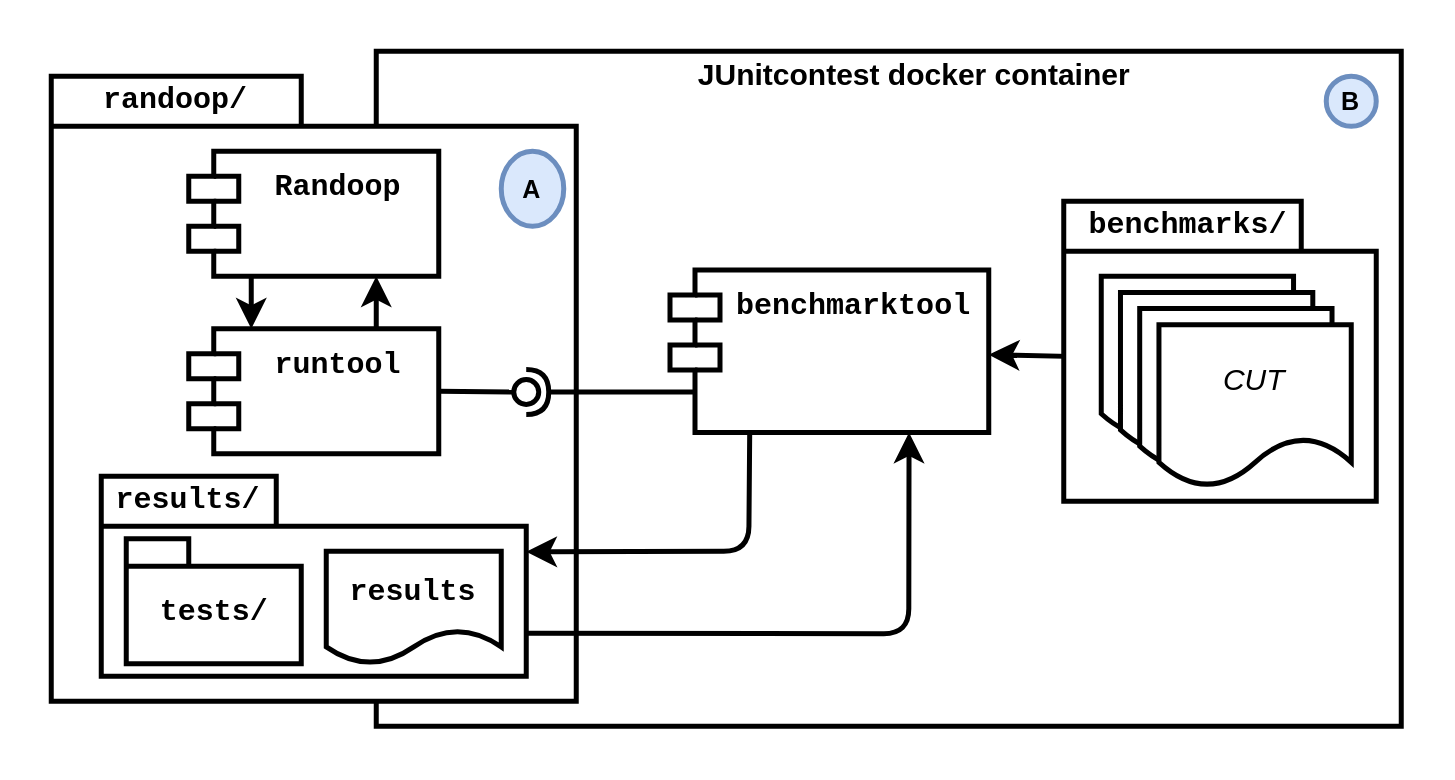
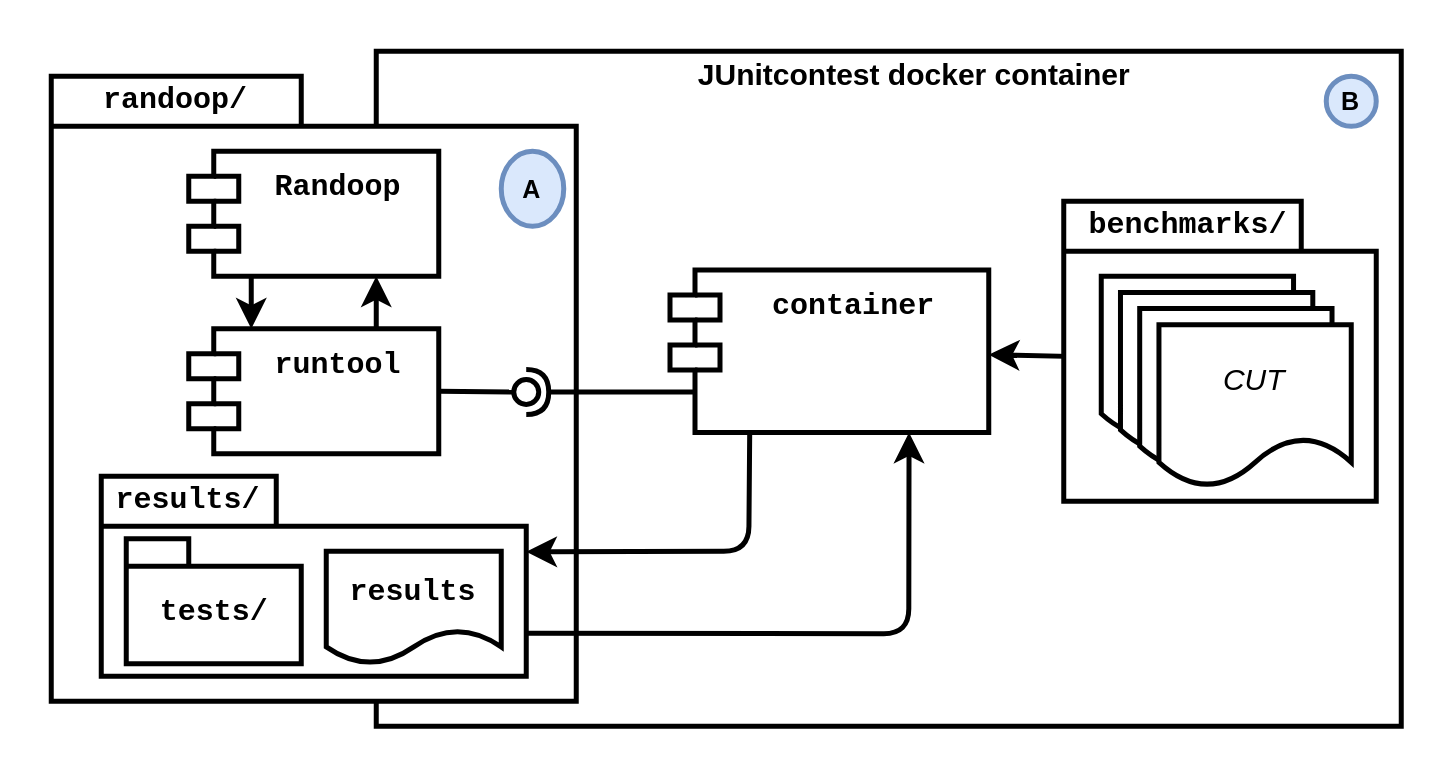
(853, 304) -> (853, 304)
